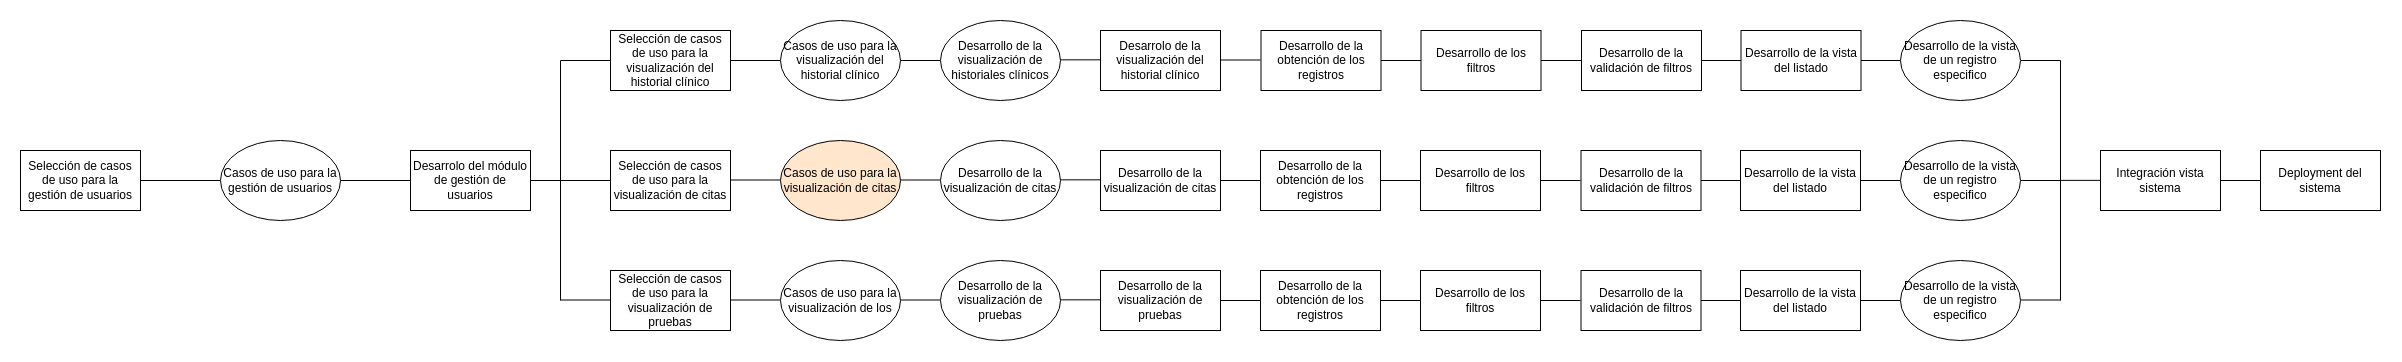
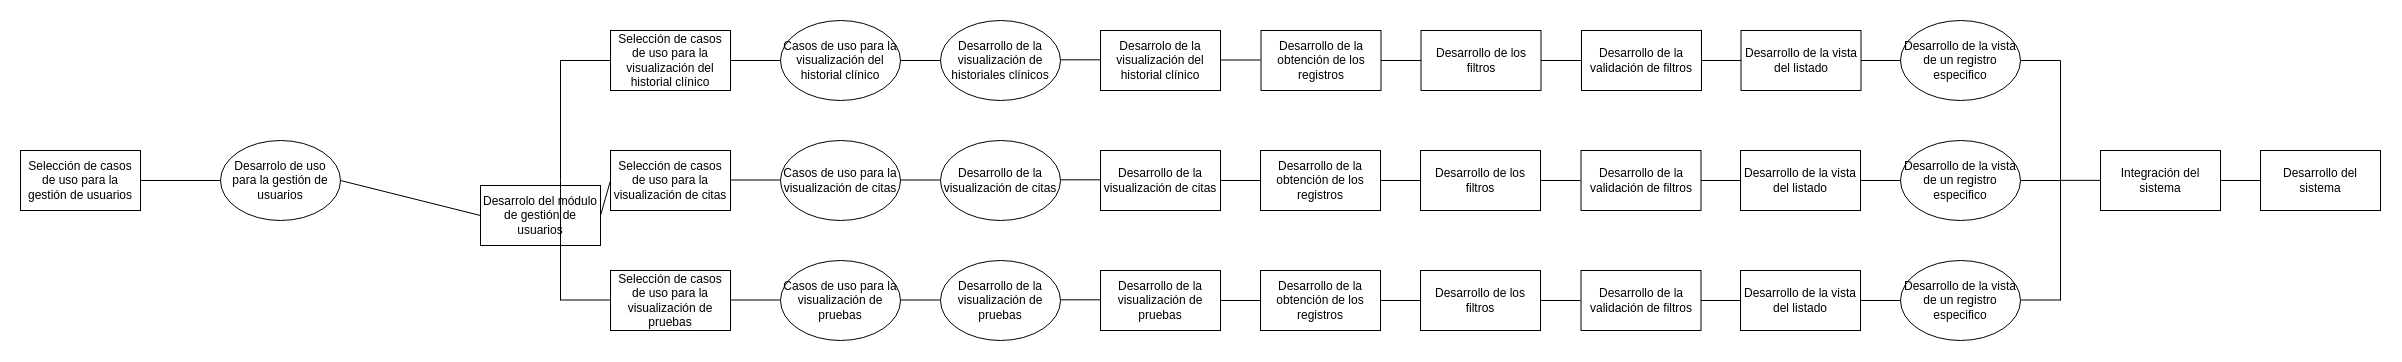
(281, 181) -> (281, 181)
(471, 181) -> (541, 216)
(841, 181) -> (841, 181)
(2161, 181) -> (2161, 181)
(2321, 181) -> (2321, 181)
(841, 301) -> (841, 301)
